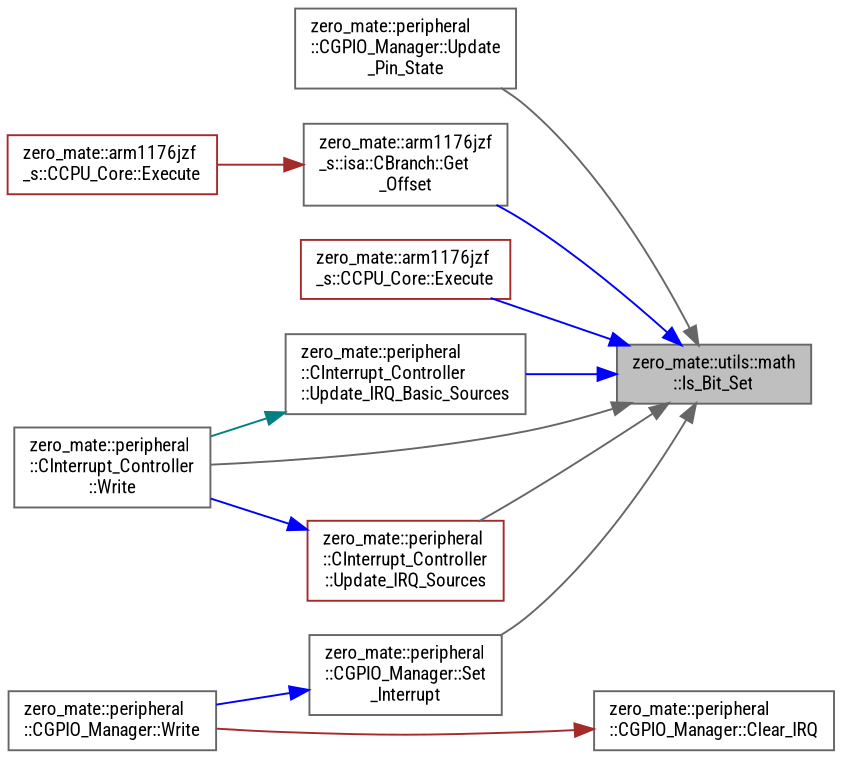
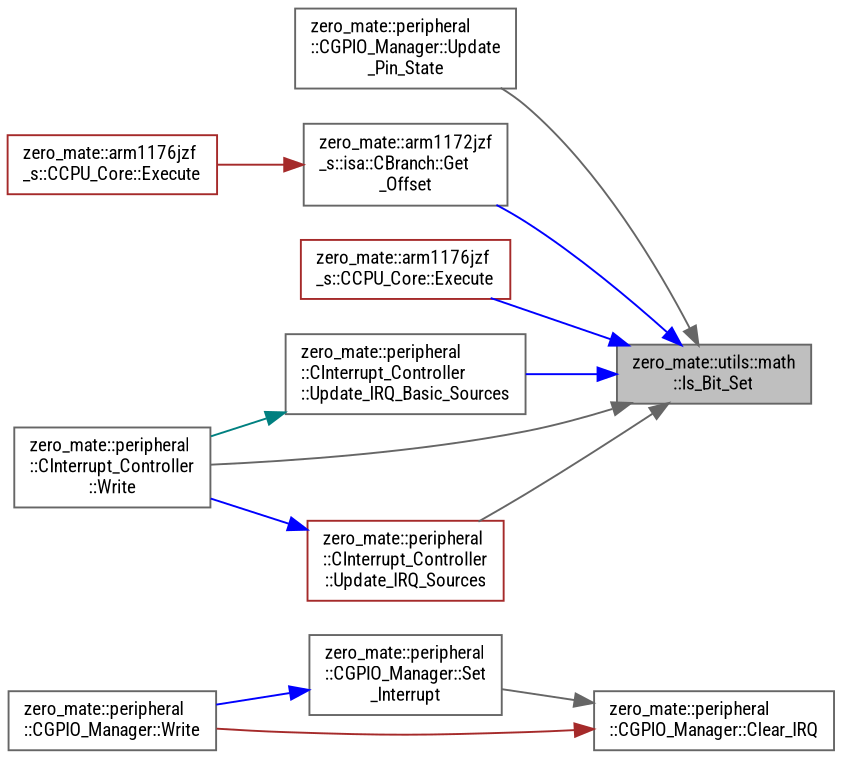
(406, 165) -> (406, 165)
(604, 538) -> (538, 695)
